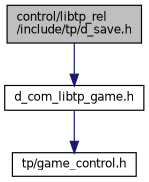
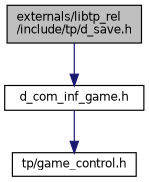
(74, 24) -> (74, 24)
(74, 98) -> (74, 98)
